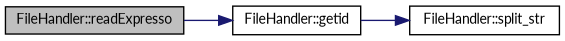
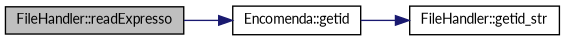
(297, 20) -> (297, 20)
(485, 20) -> (485, 20)
